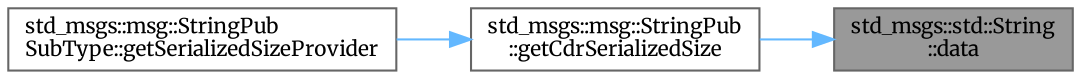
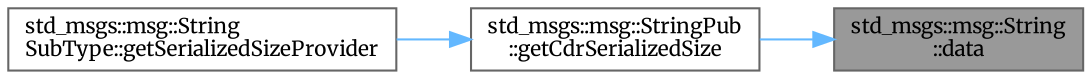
(202, 39) -> (202, 39)
(953, 39) -> (959, 39)
